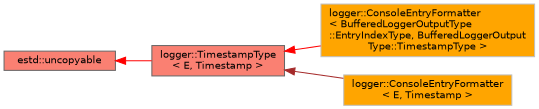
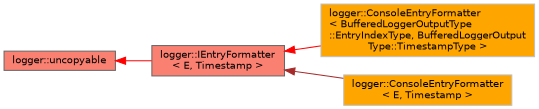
(60, 61) -> (60, 61)
(218, 61) -> (218, 61)
